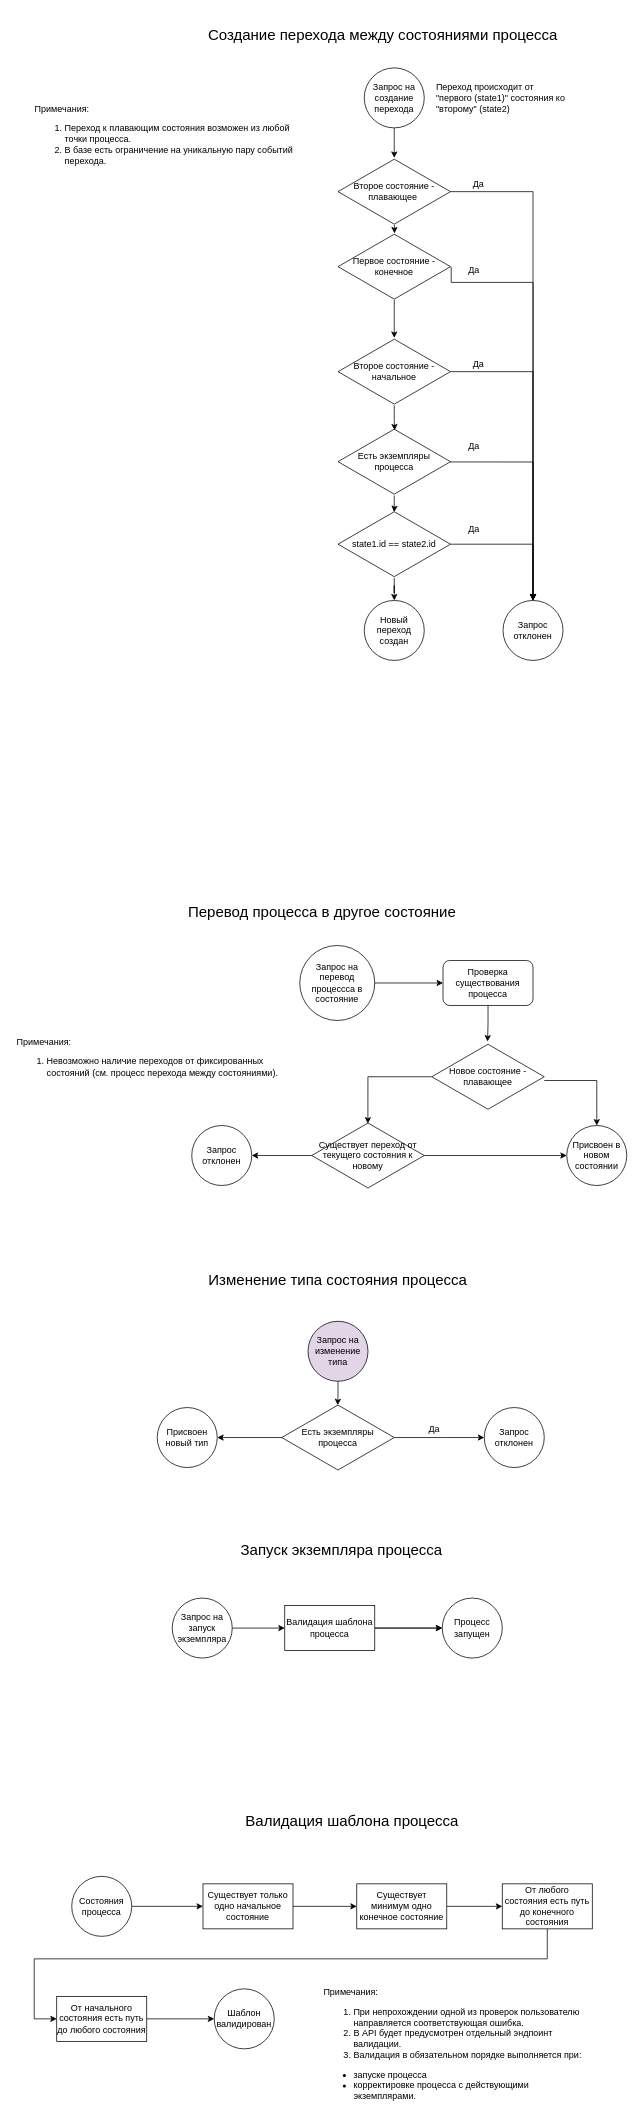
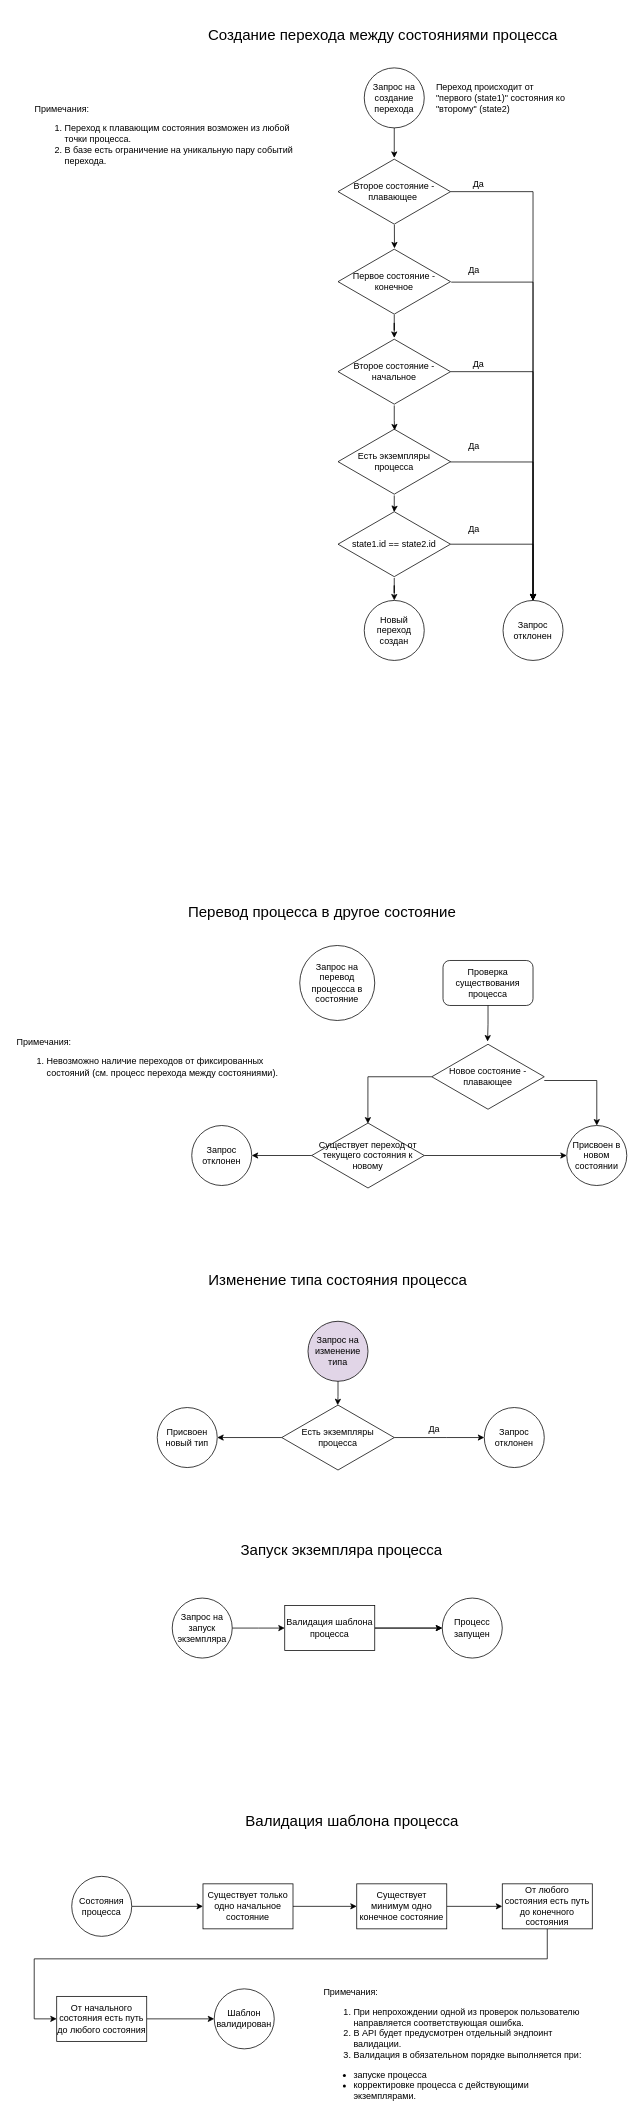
(394, 267) -> (394, 282)
(436, 983) -> none
